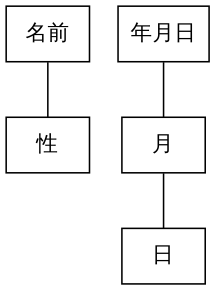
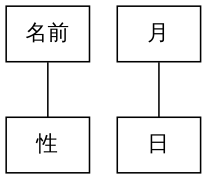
(164, 34) -> none
